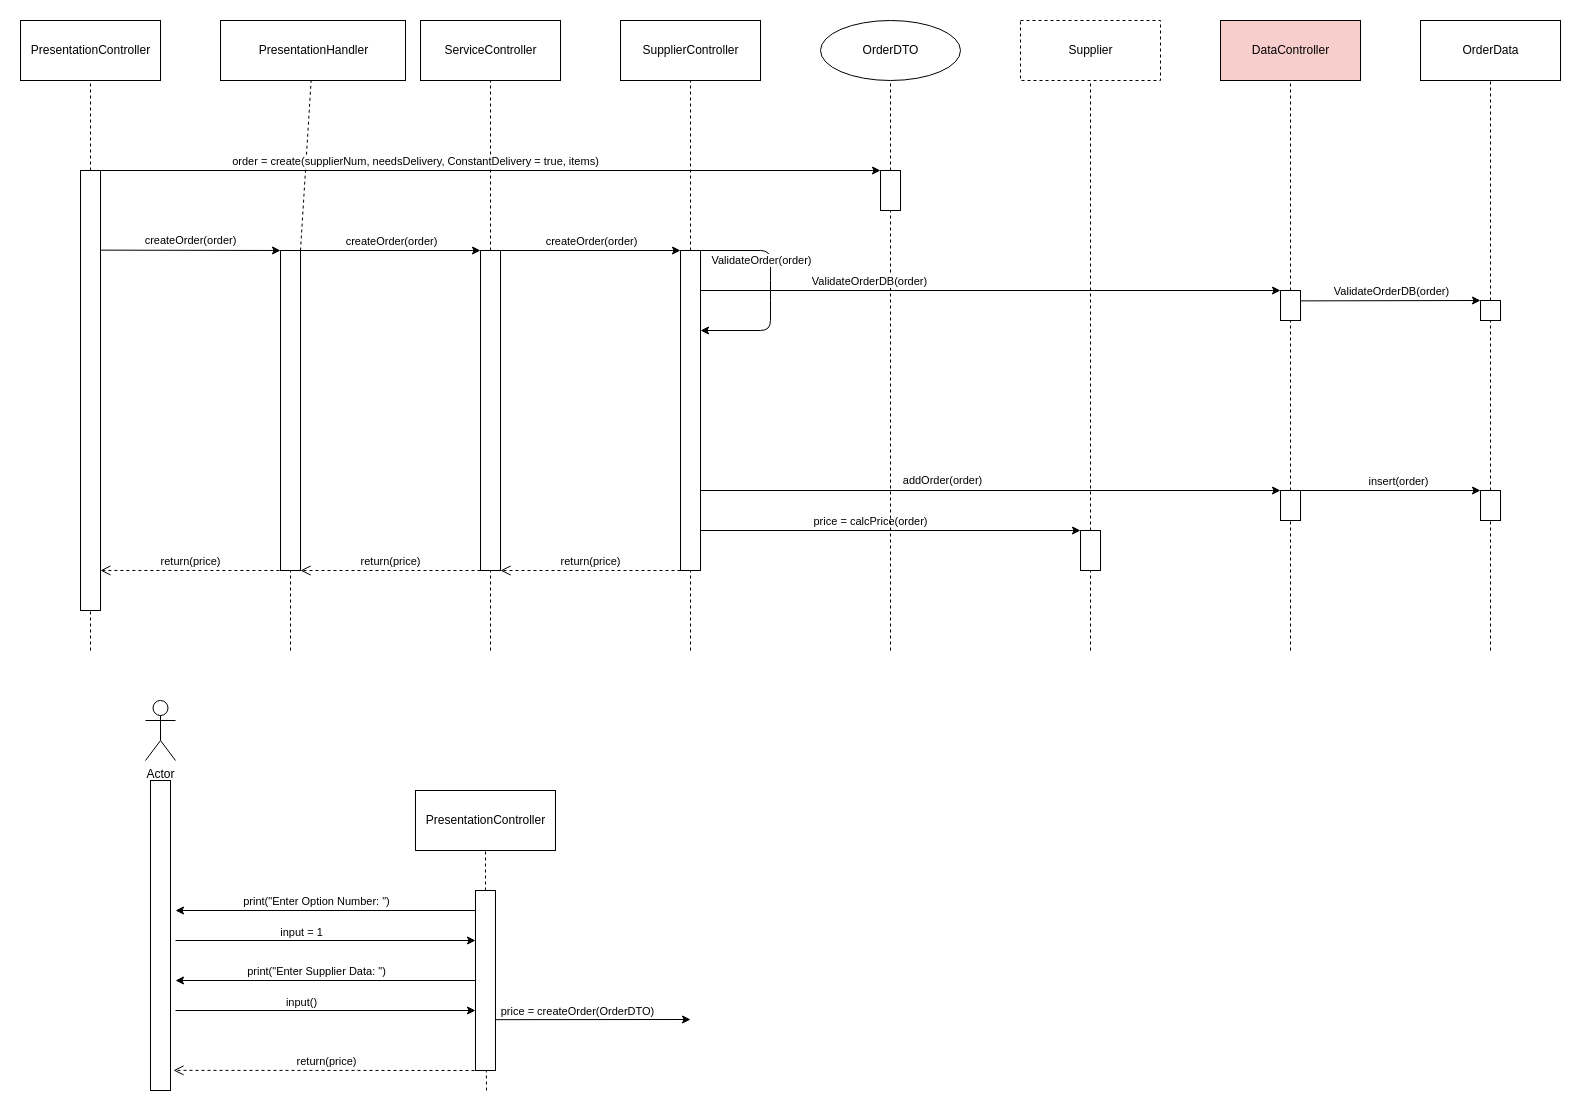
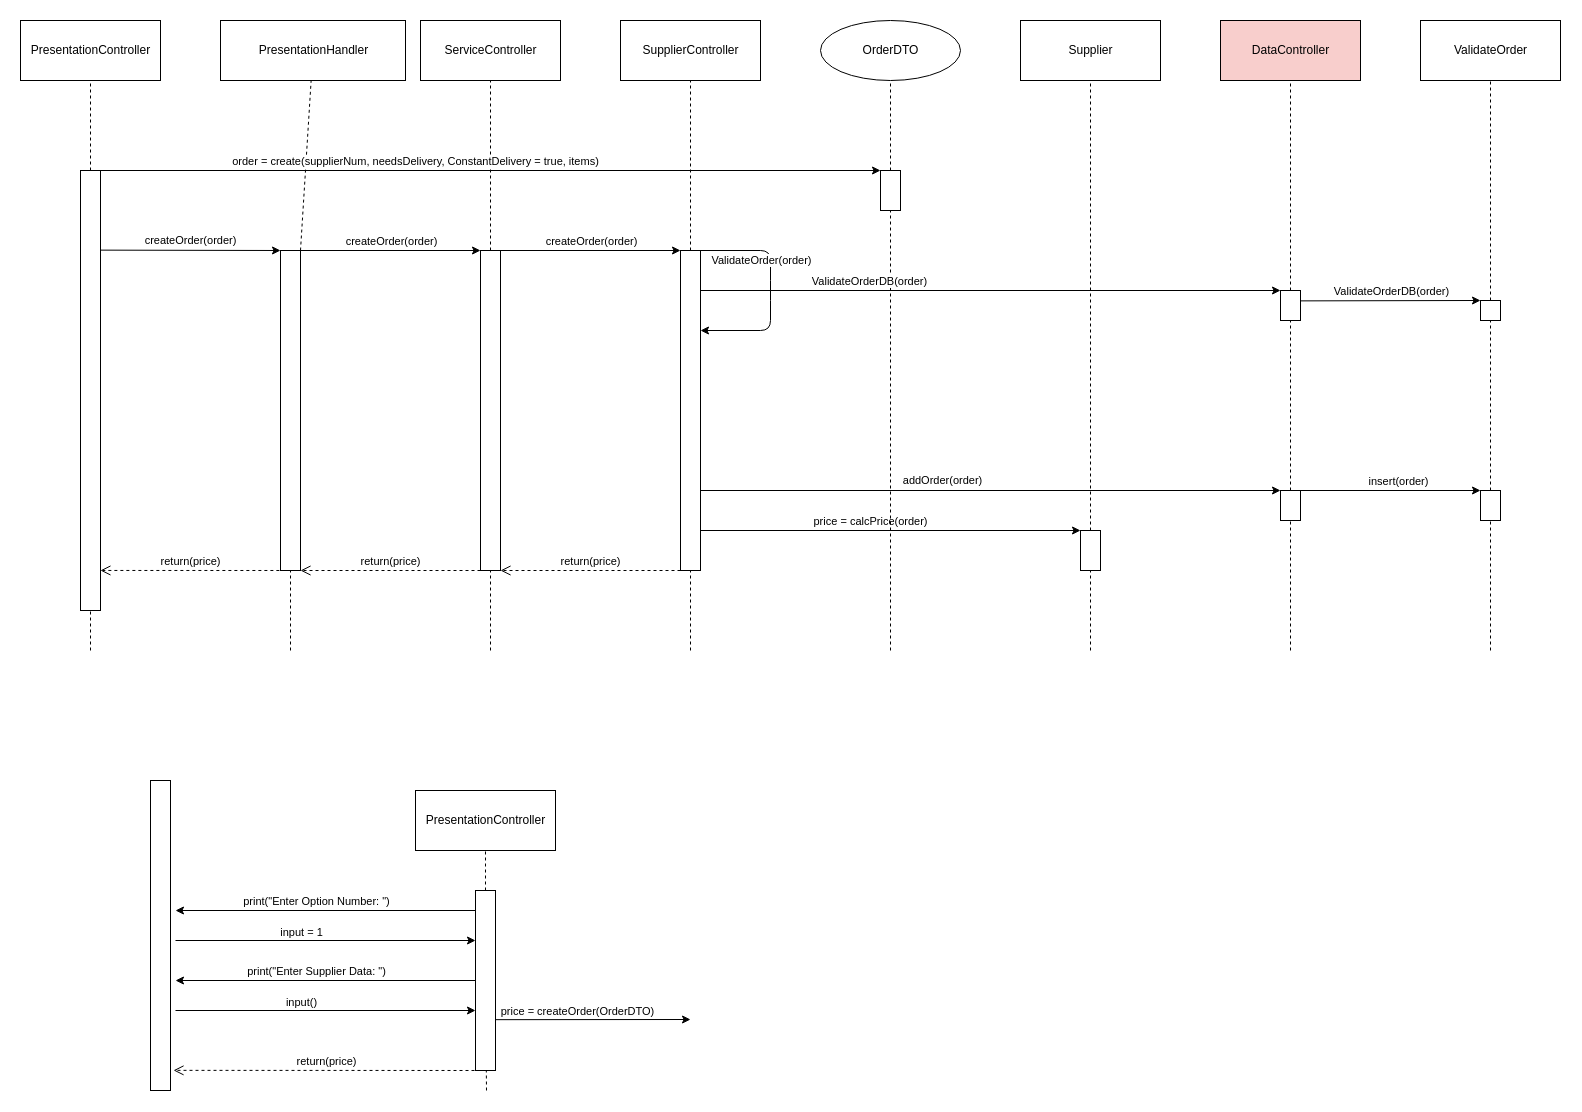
(1091, 51) -> (1091, 51)
(1491, 51) -> (1491, 51)
(161, 731) -> none
